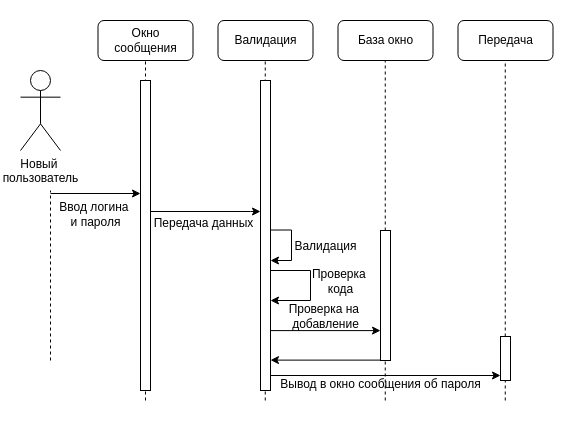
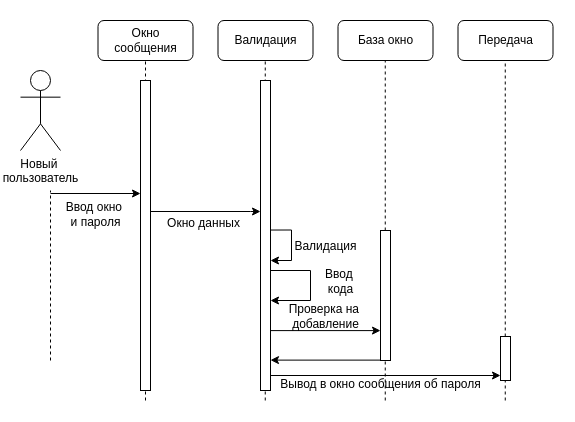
(96, 215) -> (96, 215)
(204, 224) -> (204, 224)
(341, 282) -> (341, 282)
